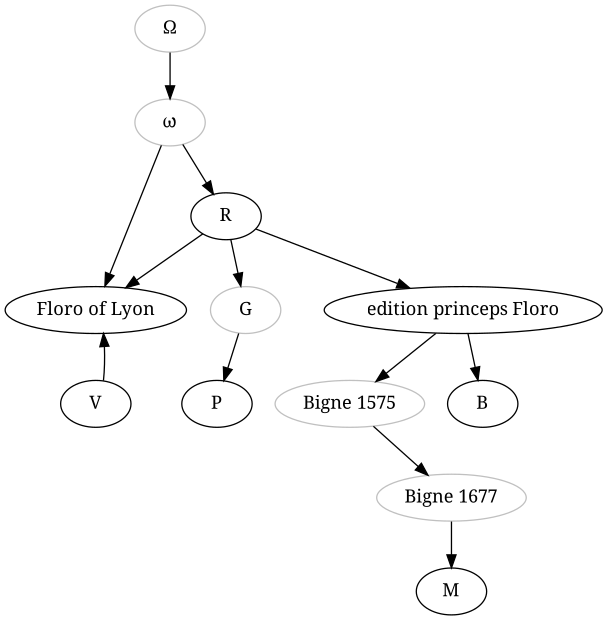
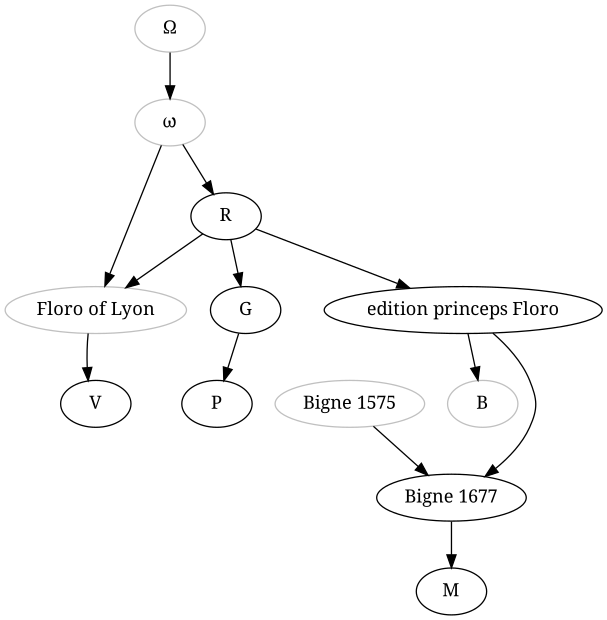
(96, 310) -> (96, 310)
(246, 310) -> (246, 310)
(411, 353) -> (535, 401)
(105, 364) -> (87, 350)
(483, 404) -> (483, 404)
(451, 498) -> (451, 498)
